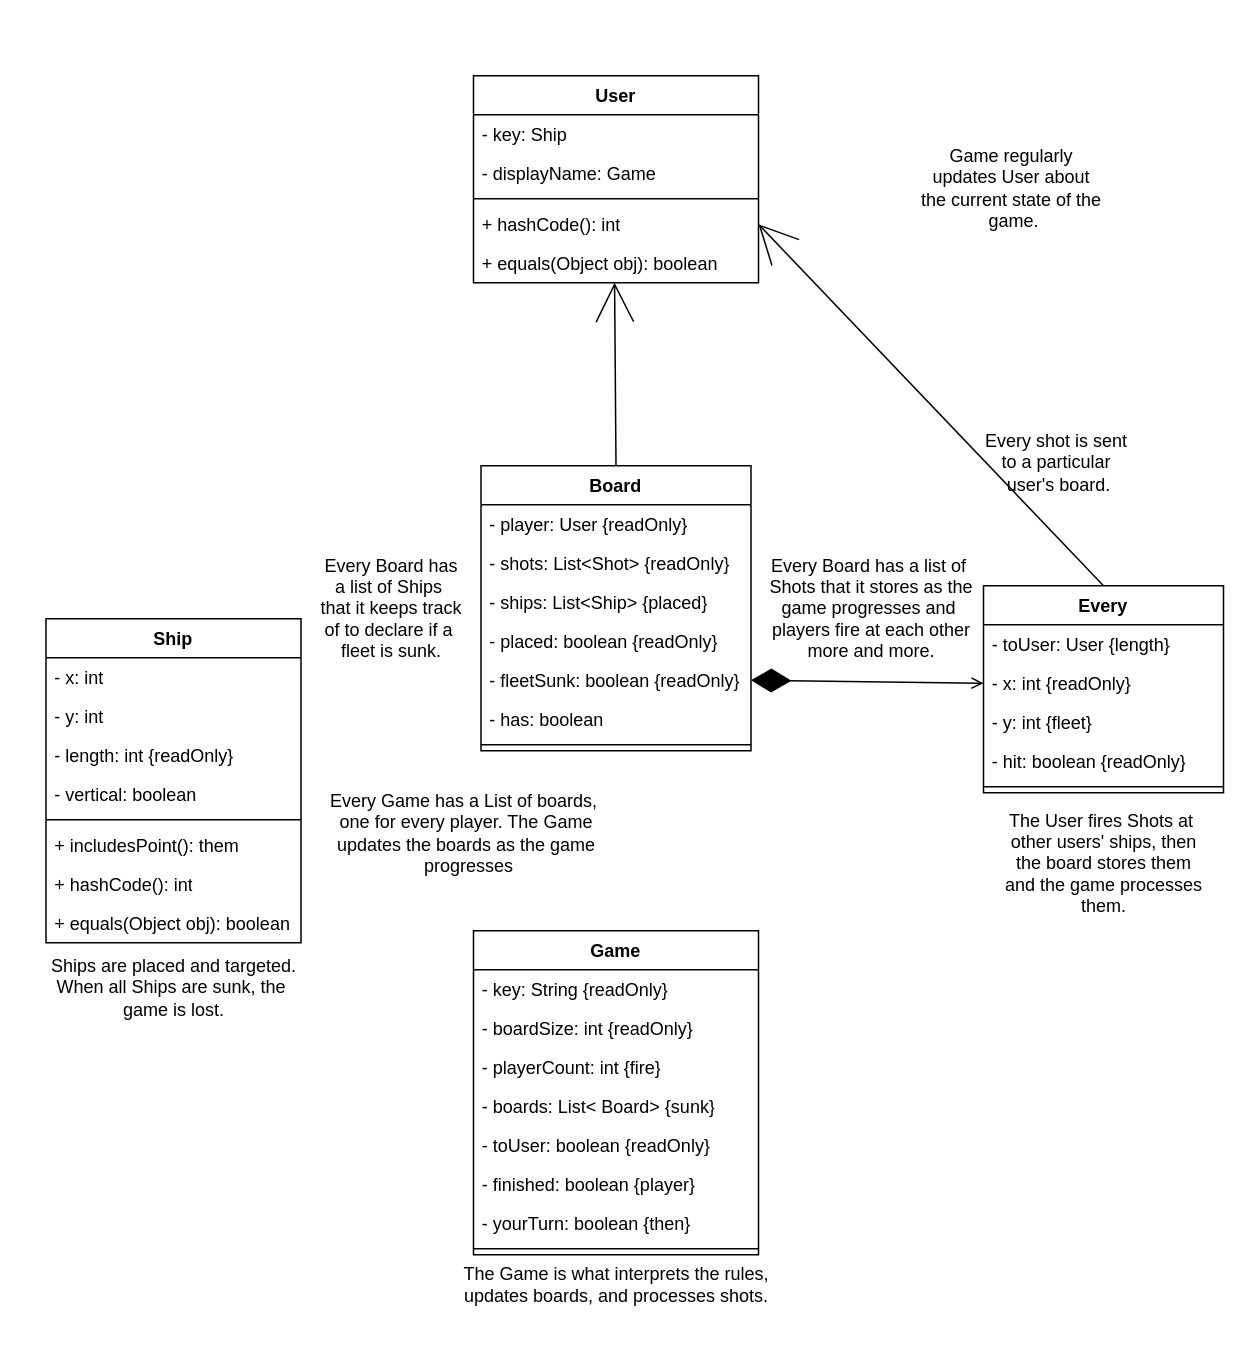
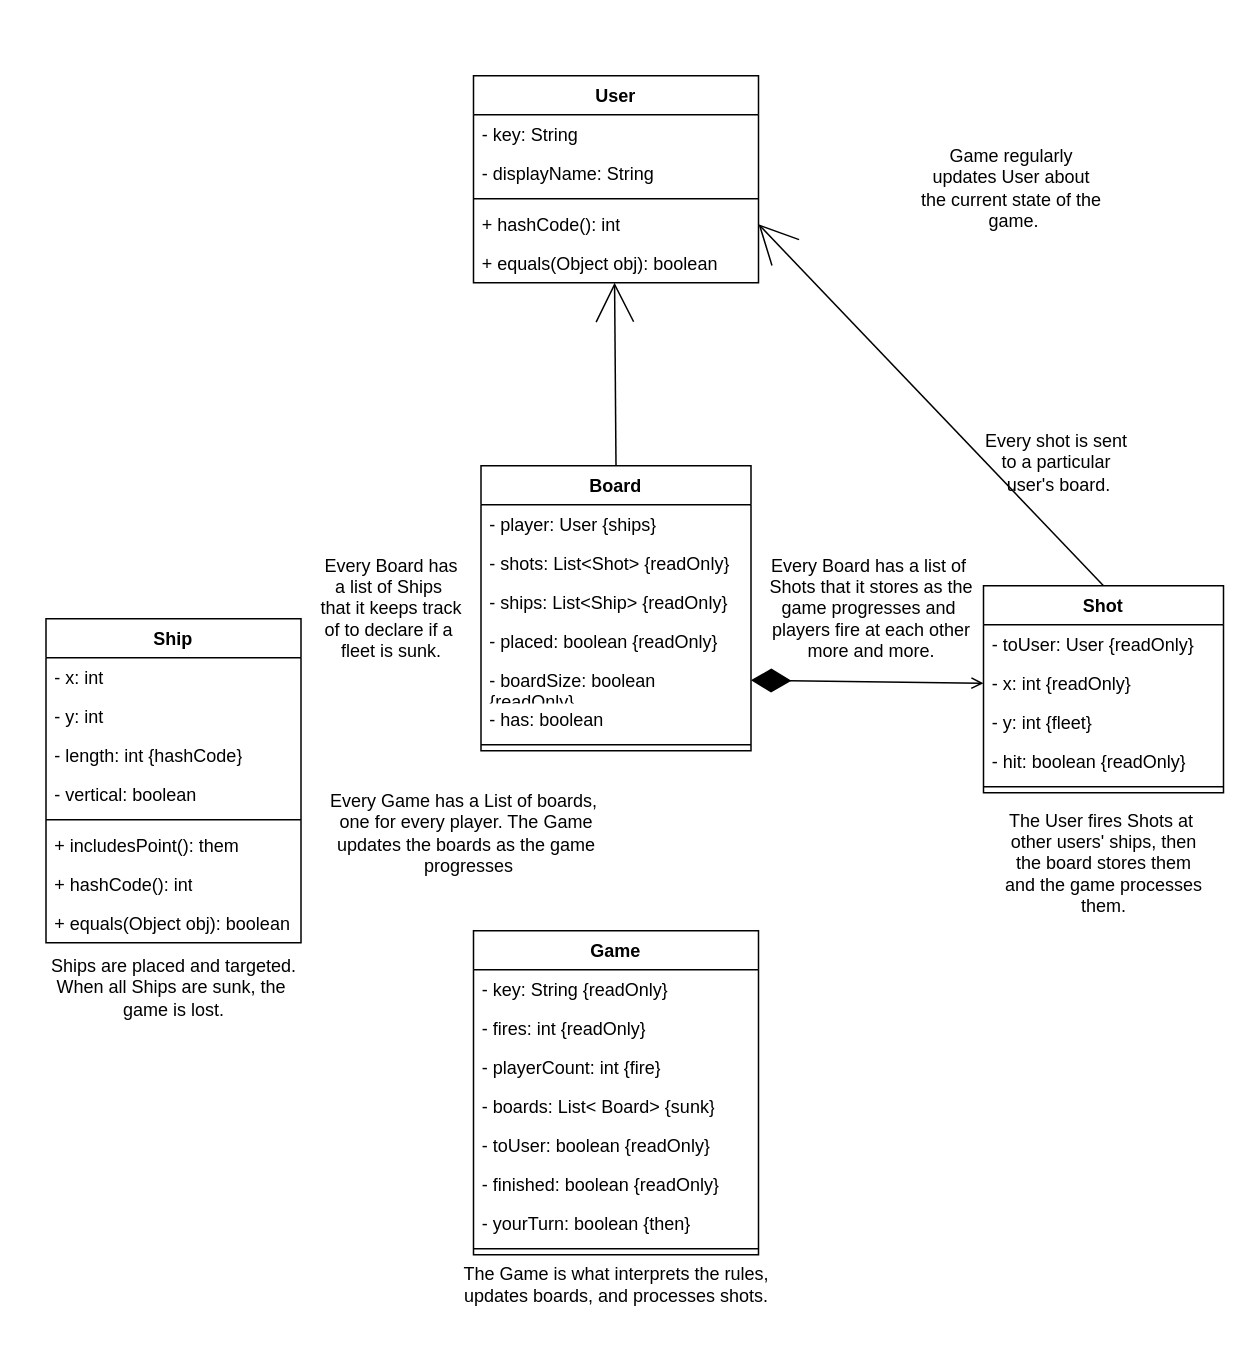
(528, 136) -> (538, 136)
(566, 175) -> (574, 175)
(602, 526) -> (587, 526)
(612, 604) -> (617, 615)
(1103, 607) -> (1103, 607)
(1096, 646) -> (1105, 657)
(617, 693) -> (617, 693)
(159, 757) -> (162, 757)
(602, 1030) -> (582, 1030)
(605, 1186) -> (615, 1186)
